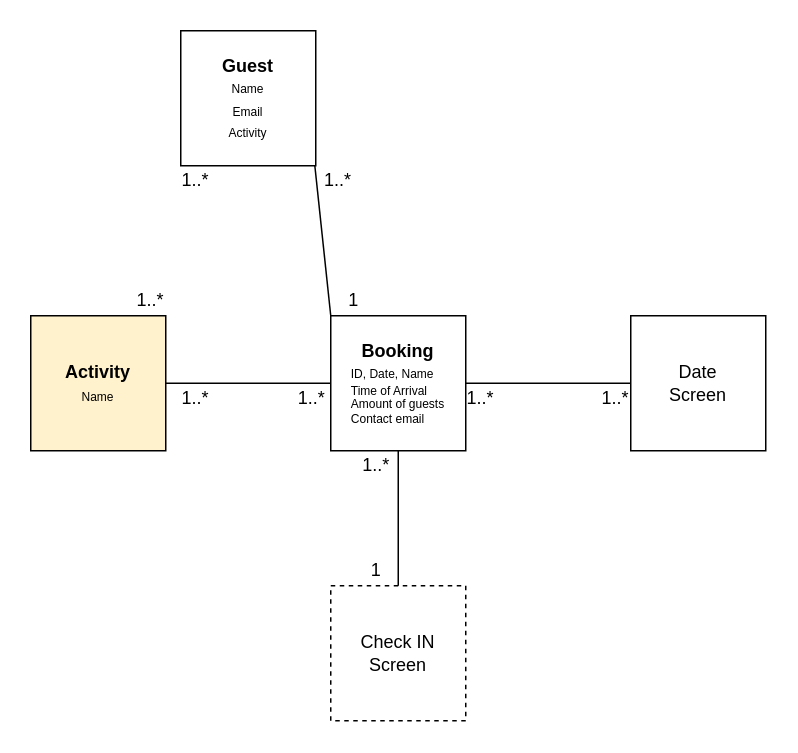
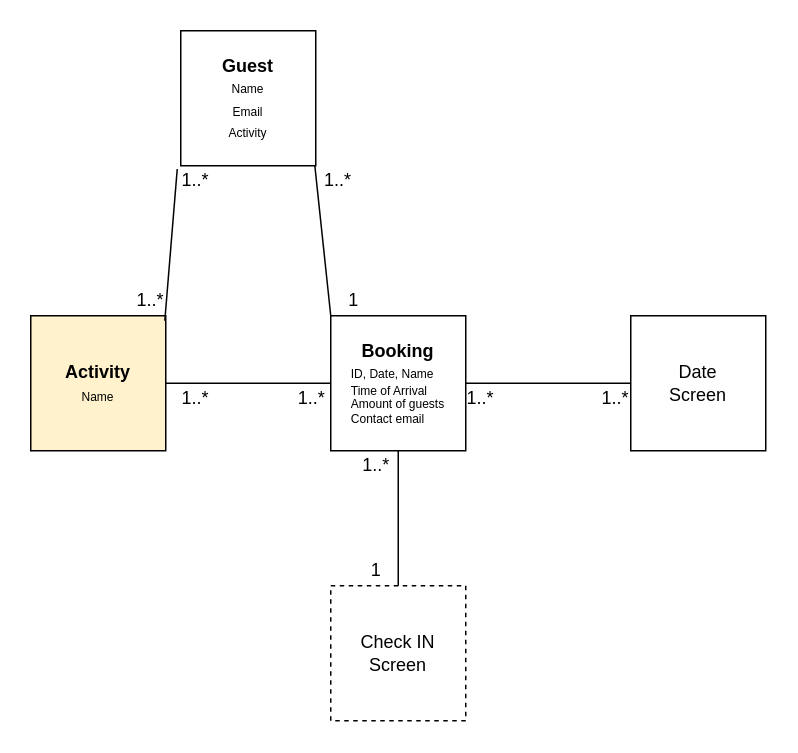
none -> (171, 245)
